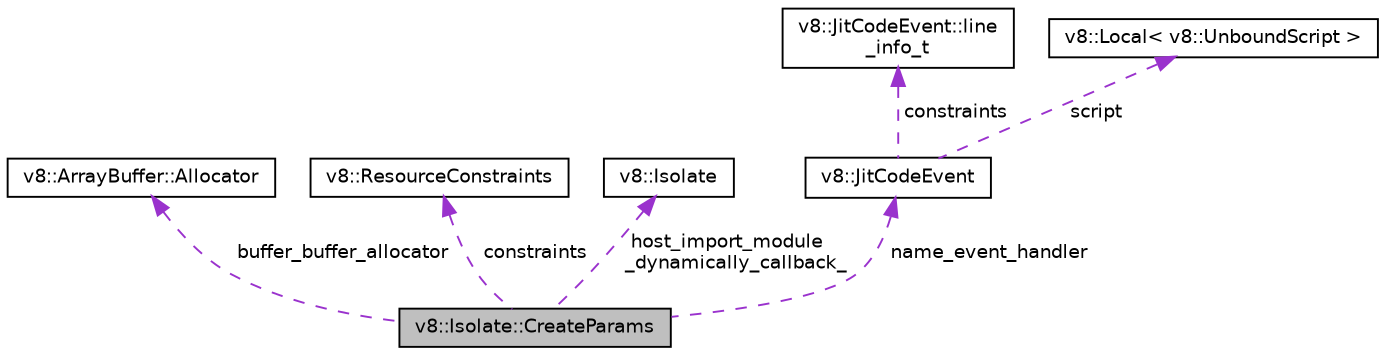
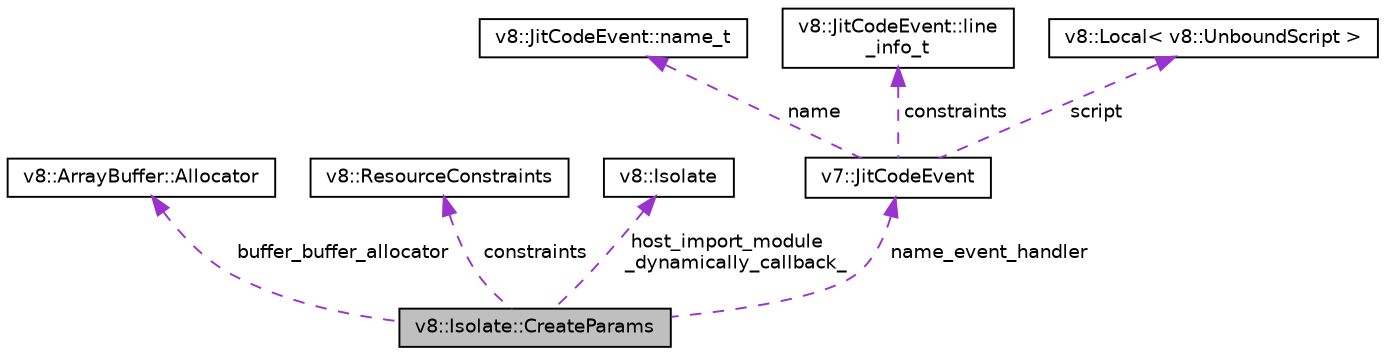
none -> (613, 38)
(898, 178) -> (898, 178)
